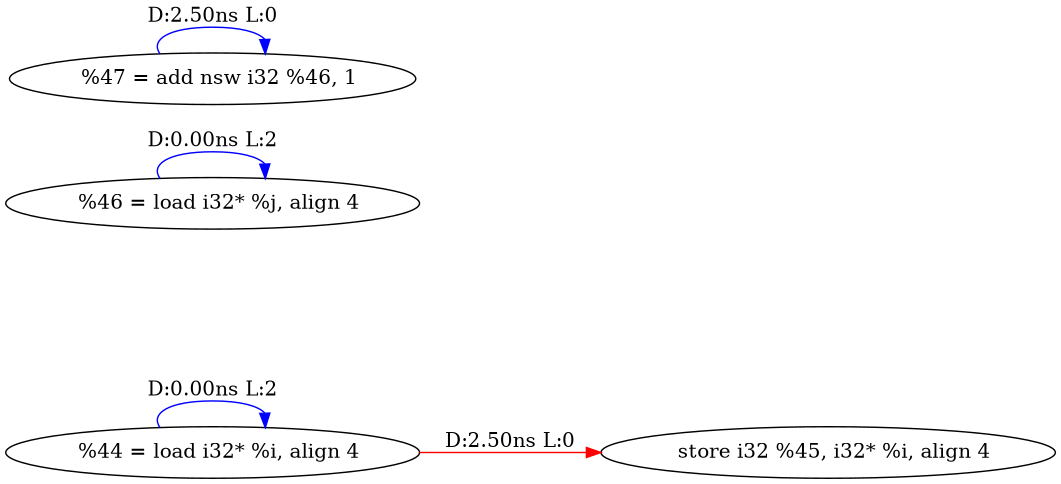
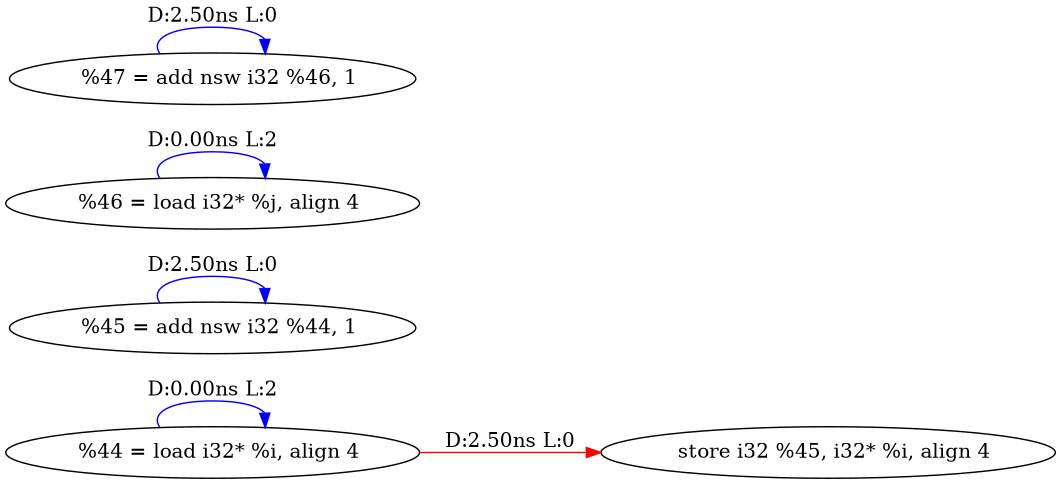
none -> (213, 328)
